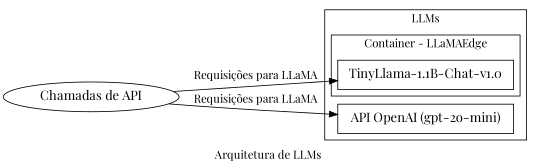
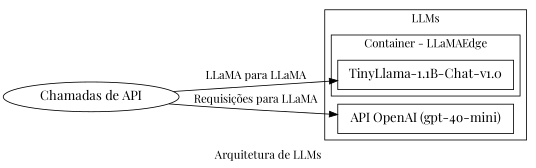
(256, 76) -> (256, 76)
(426, 119) -> (426, 119)
